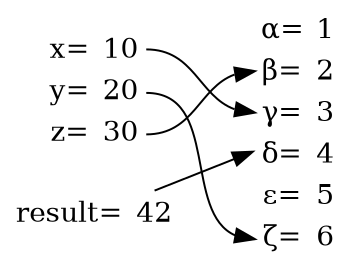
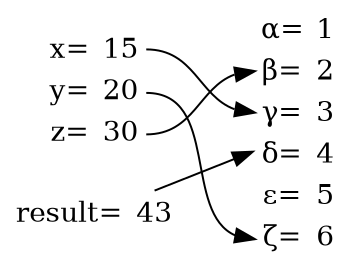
(122, 49) -> (122, 49)
(155, 213) -> (155, 213)
